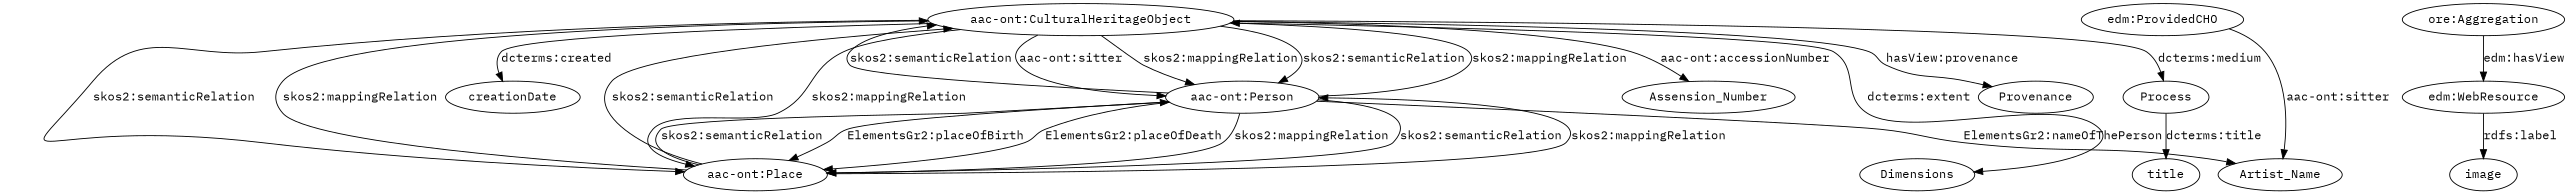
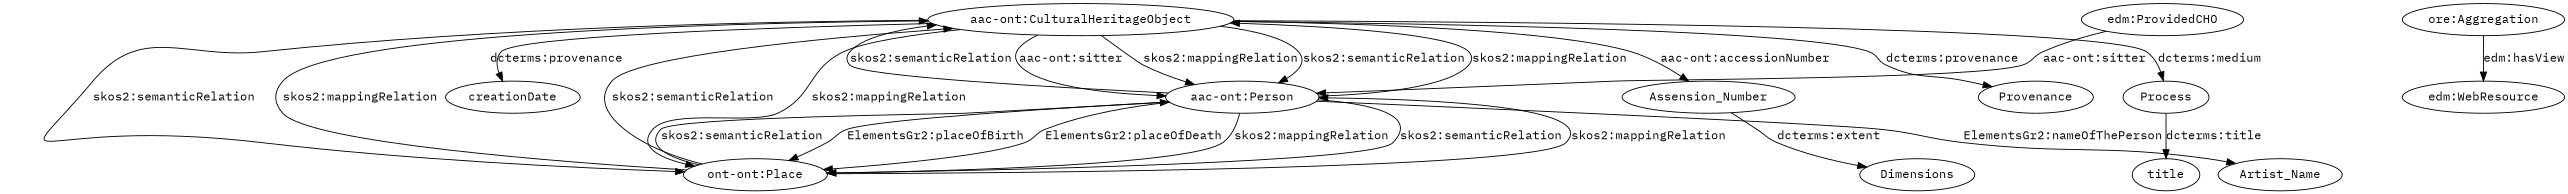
(1834, 52) -> (1791, 148)
(557, 58) -> (557, 58)
(1952, 58) -> (1952, 58)
(2279, 78) -> (1720, 79)
(755, 175) -> (755, 175)
(2483, 175) -> none
